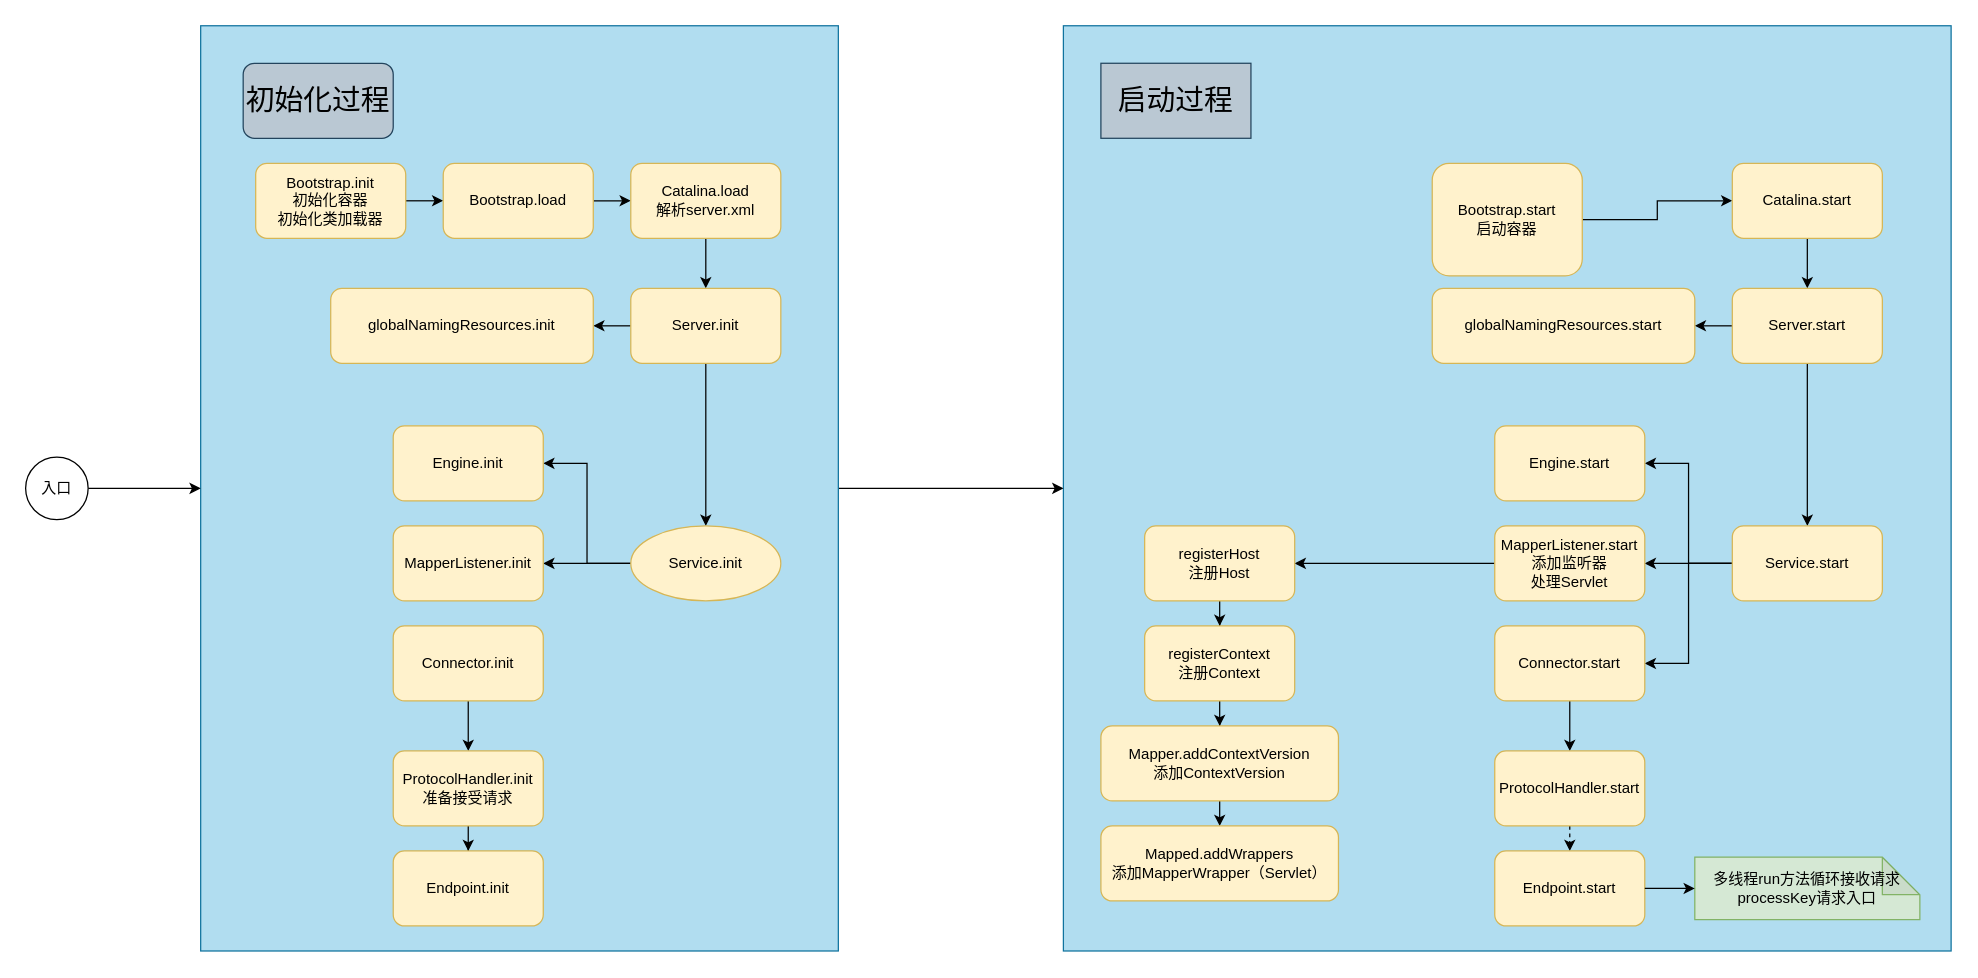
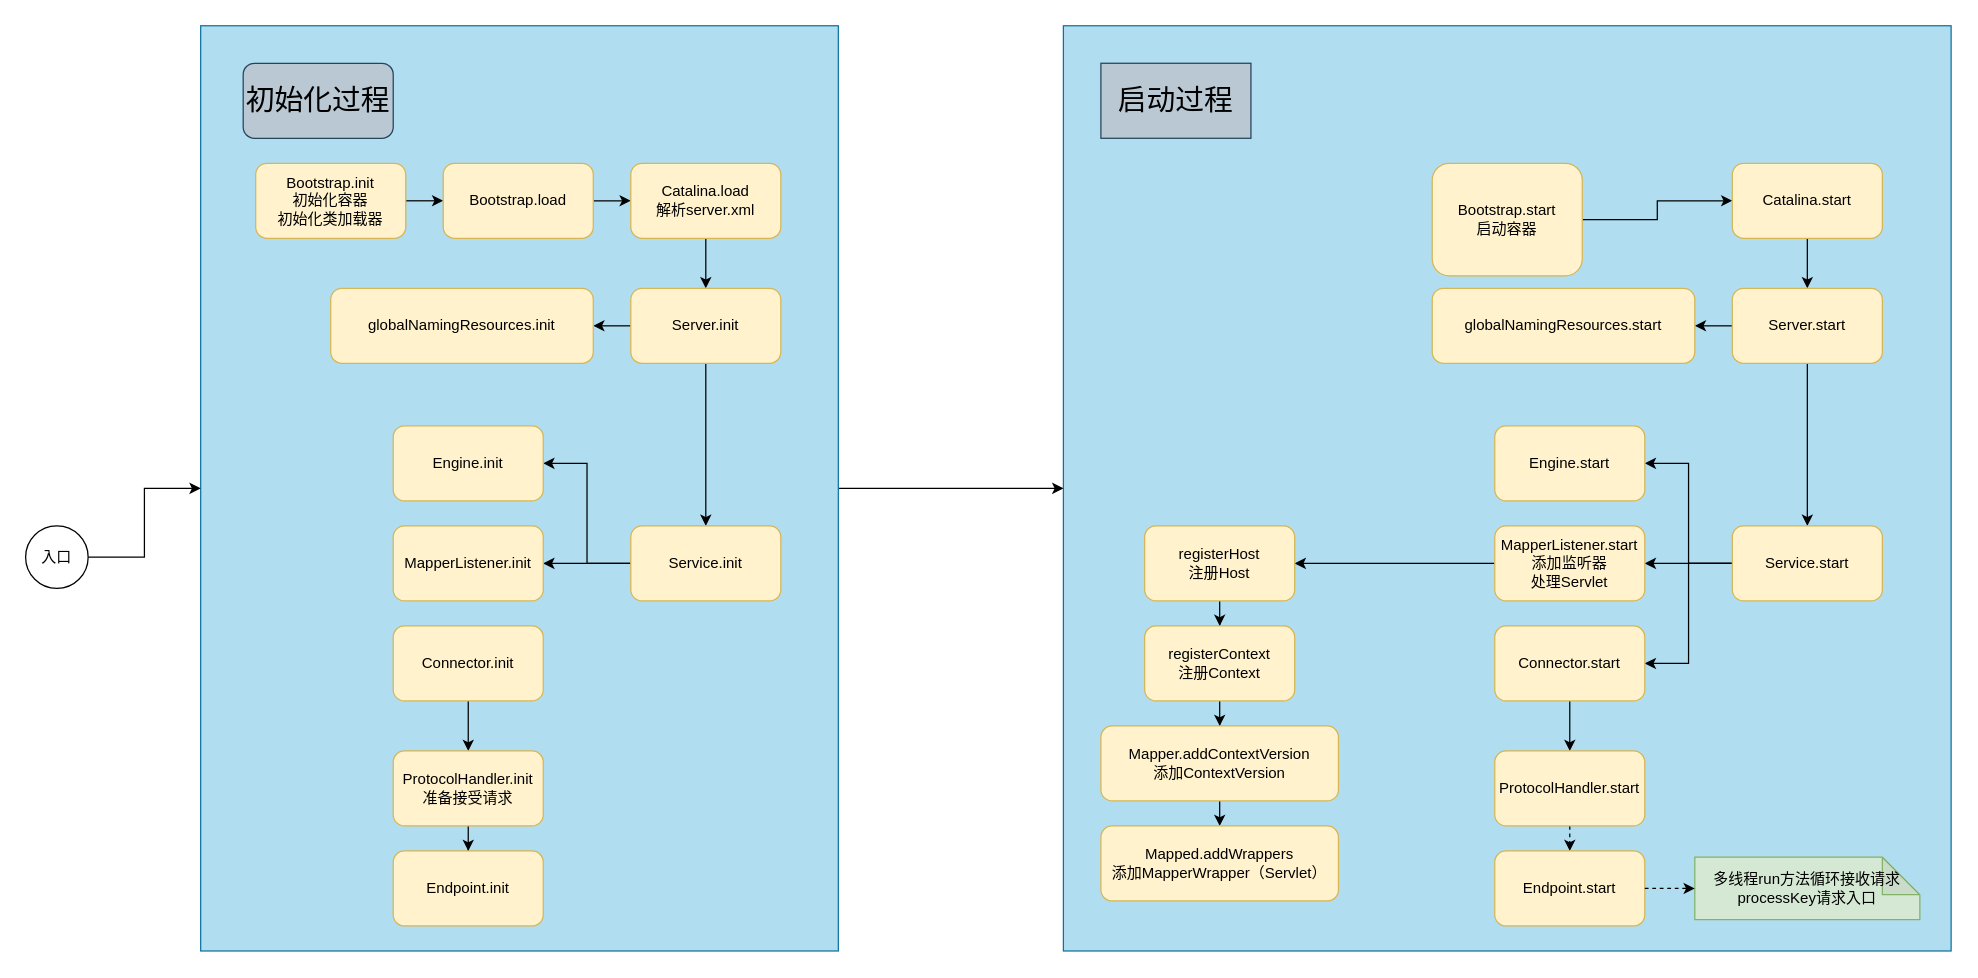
(57, 488) -> (57, 557)
(706, 563) -> (706, 563)
(1665, 888) -> (1665, 888)
